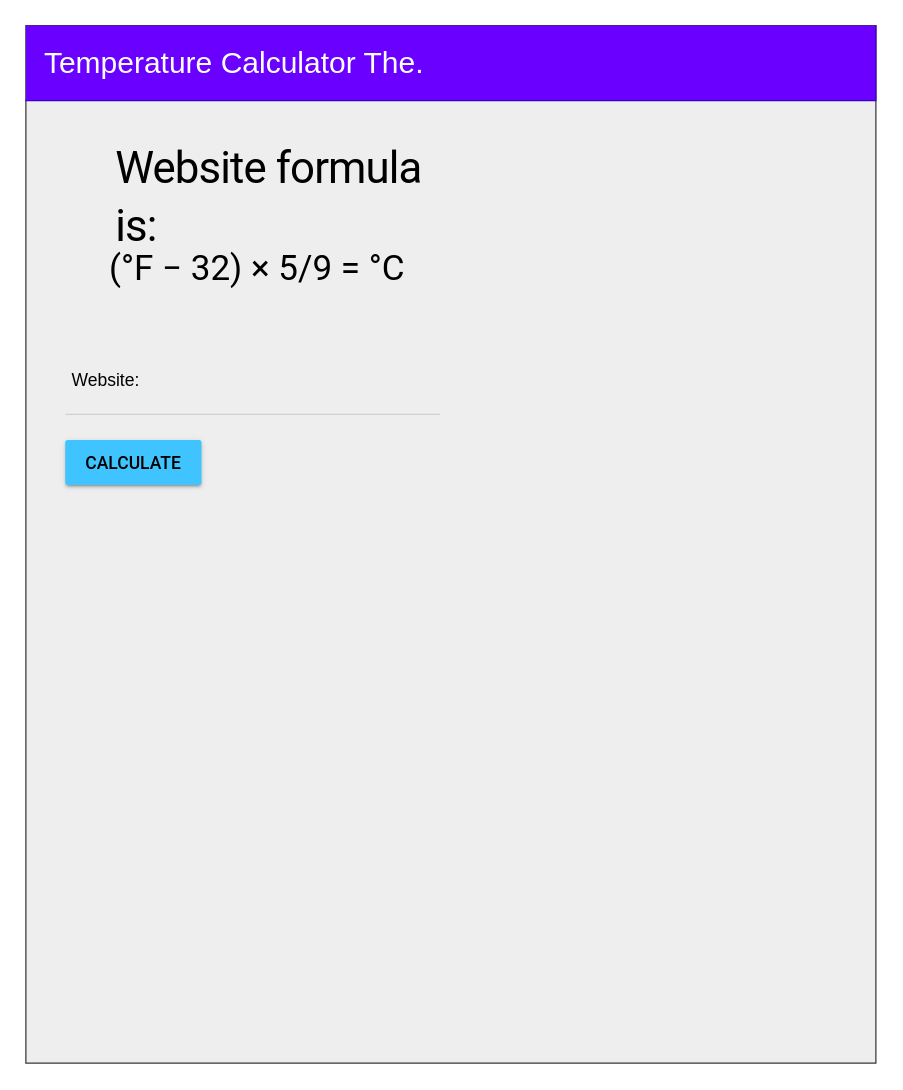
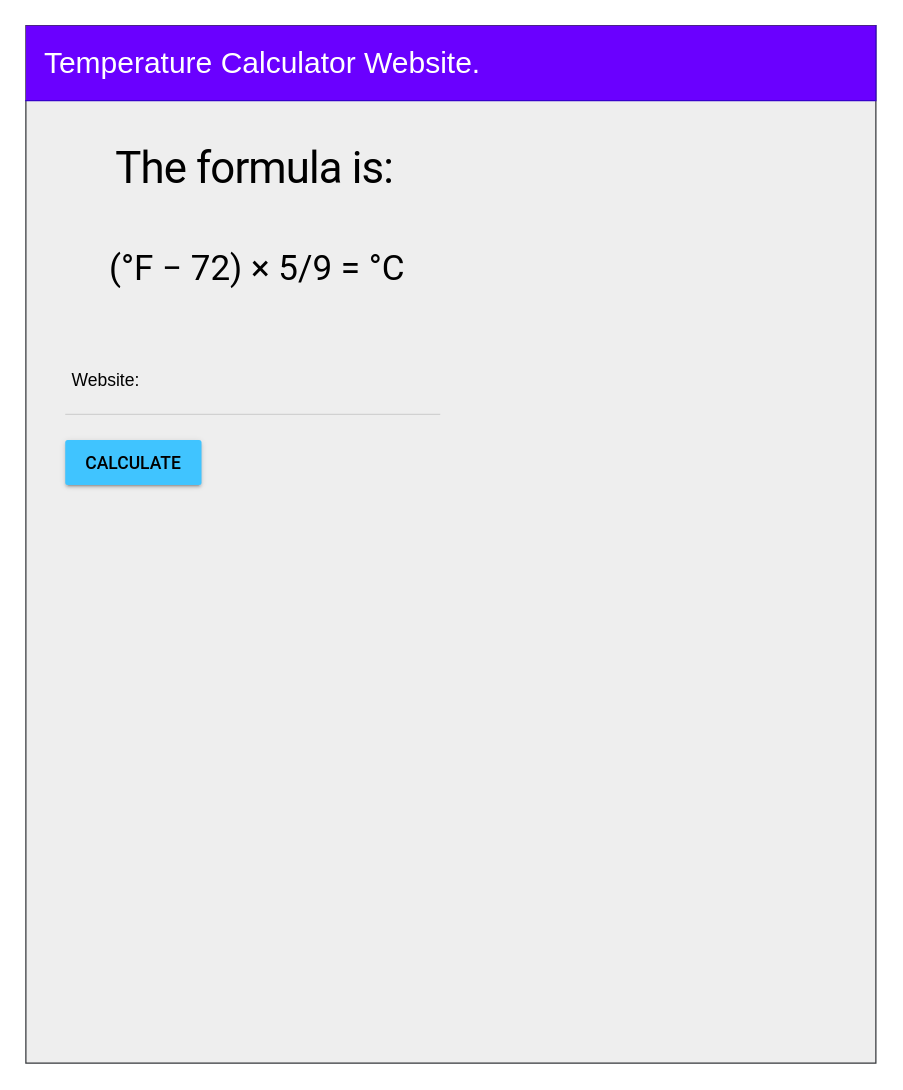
(132, 63) -> (147, 63)
(208, 128) -> (177, 128)
(223, 228) -> (223, 228)
